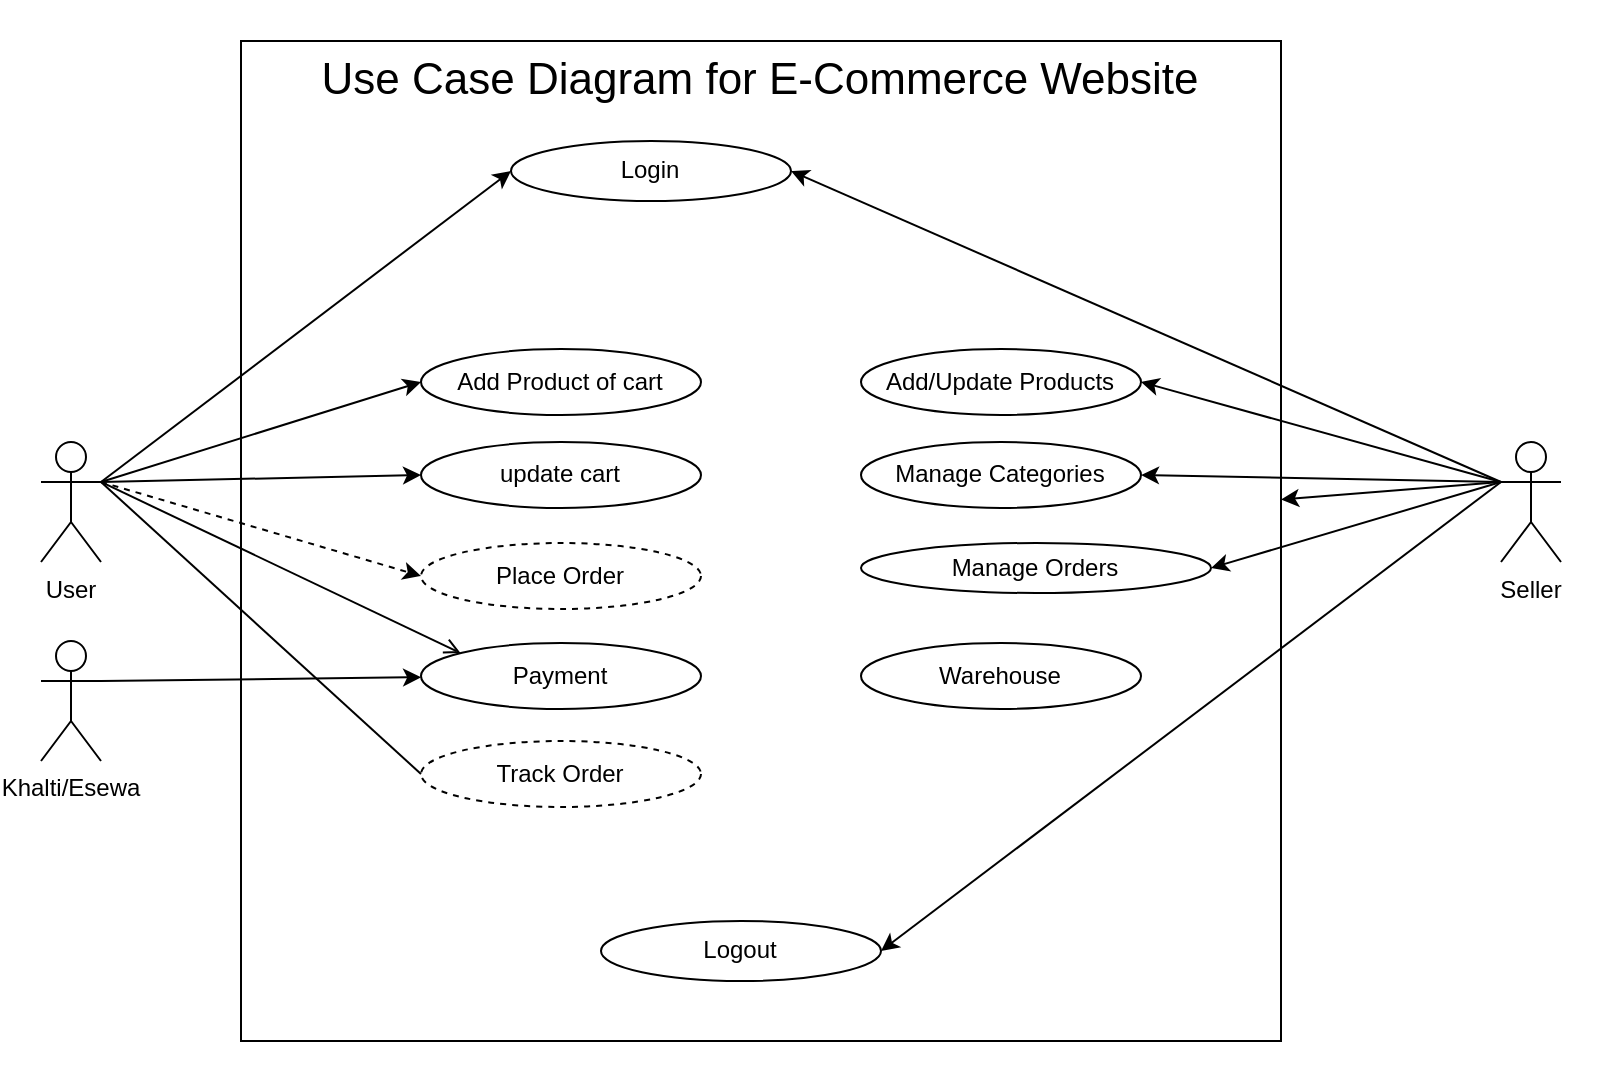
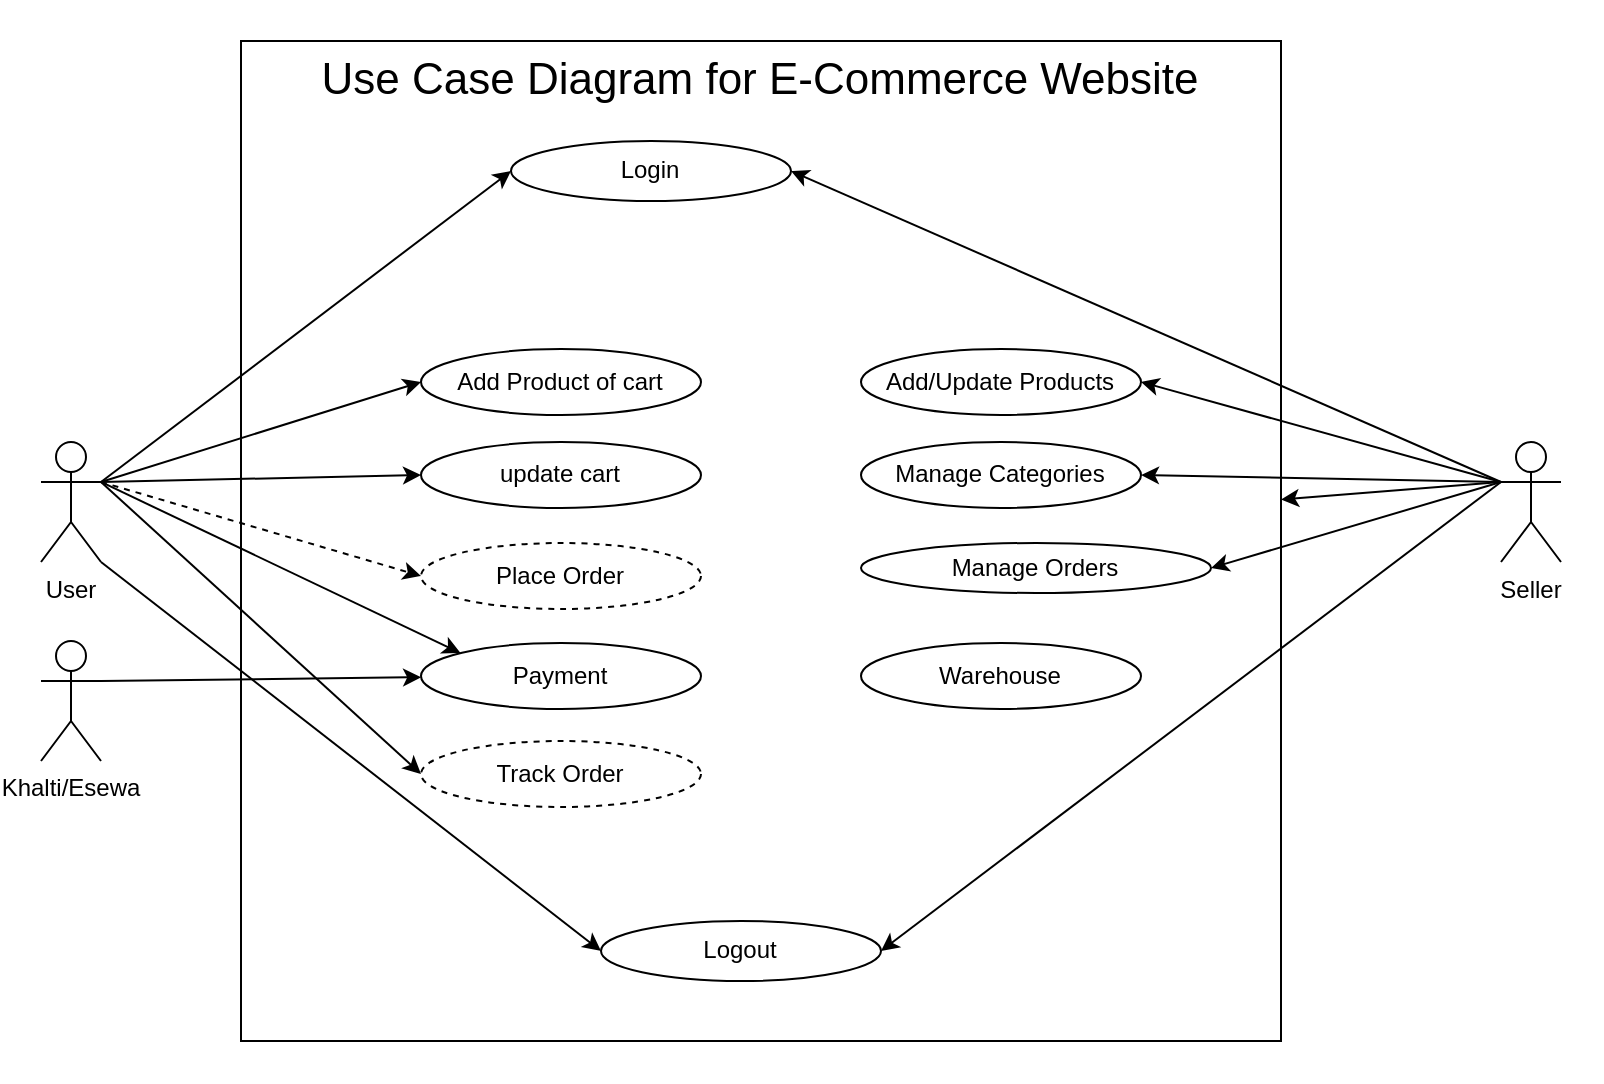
(449, 648) -> (447, 647)
(414, 767) -> (410, 764)
none -> (423, 812)
